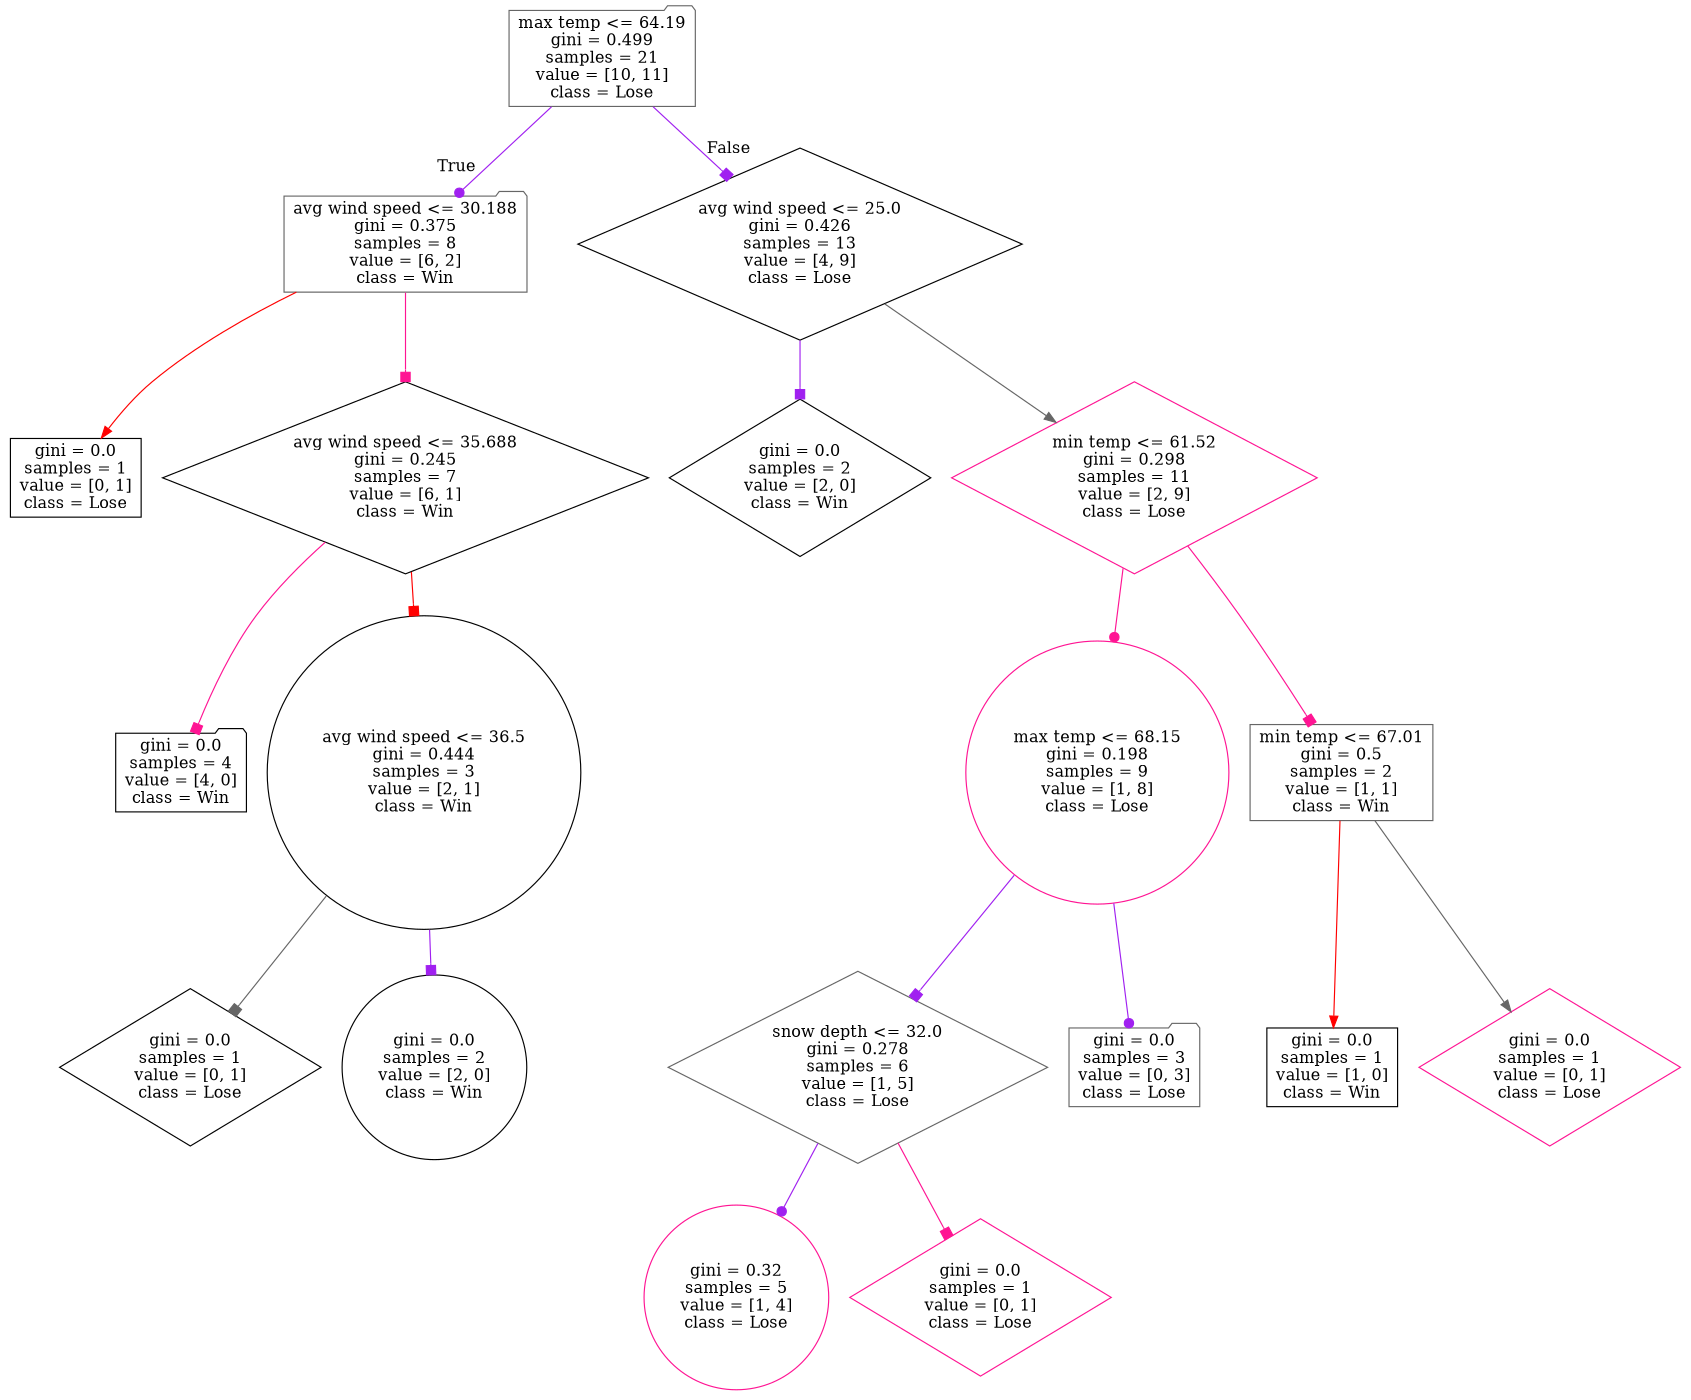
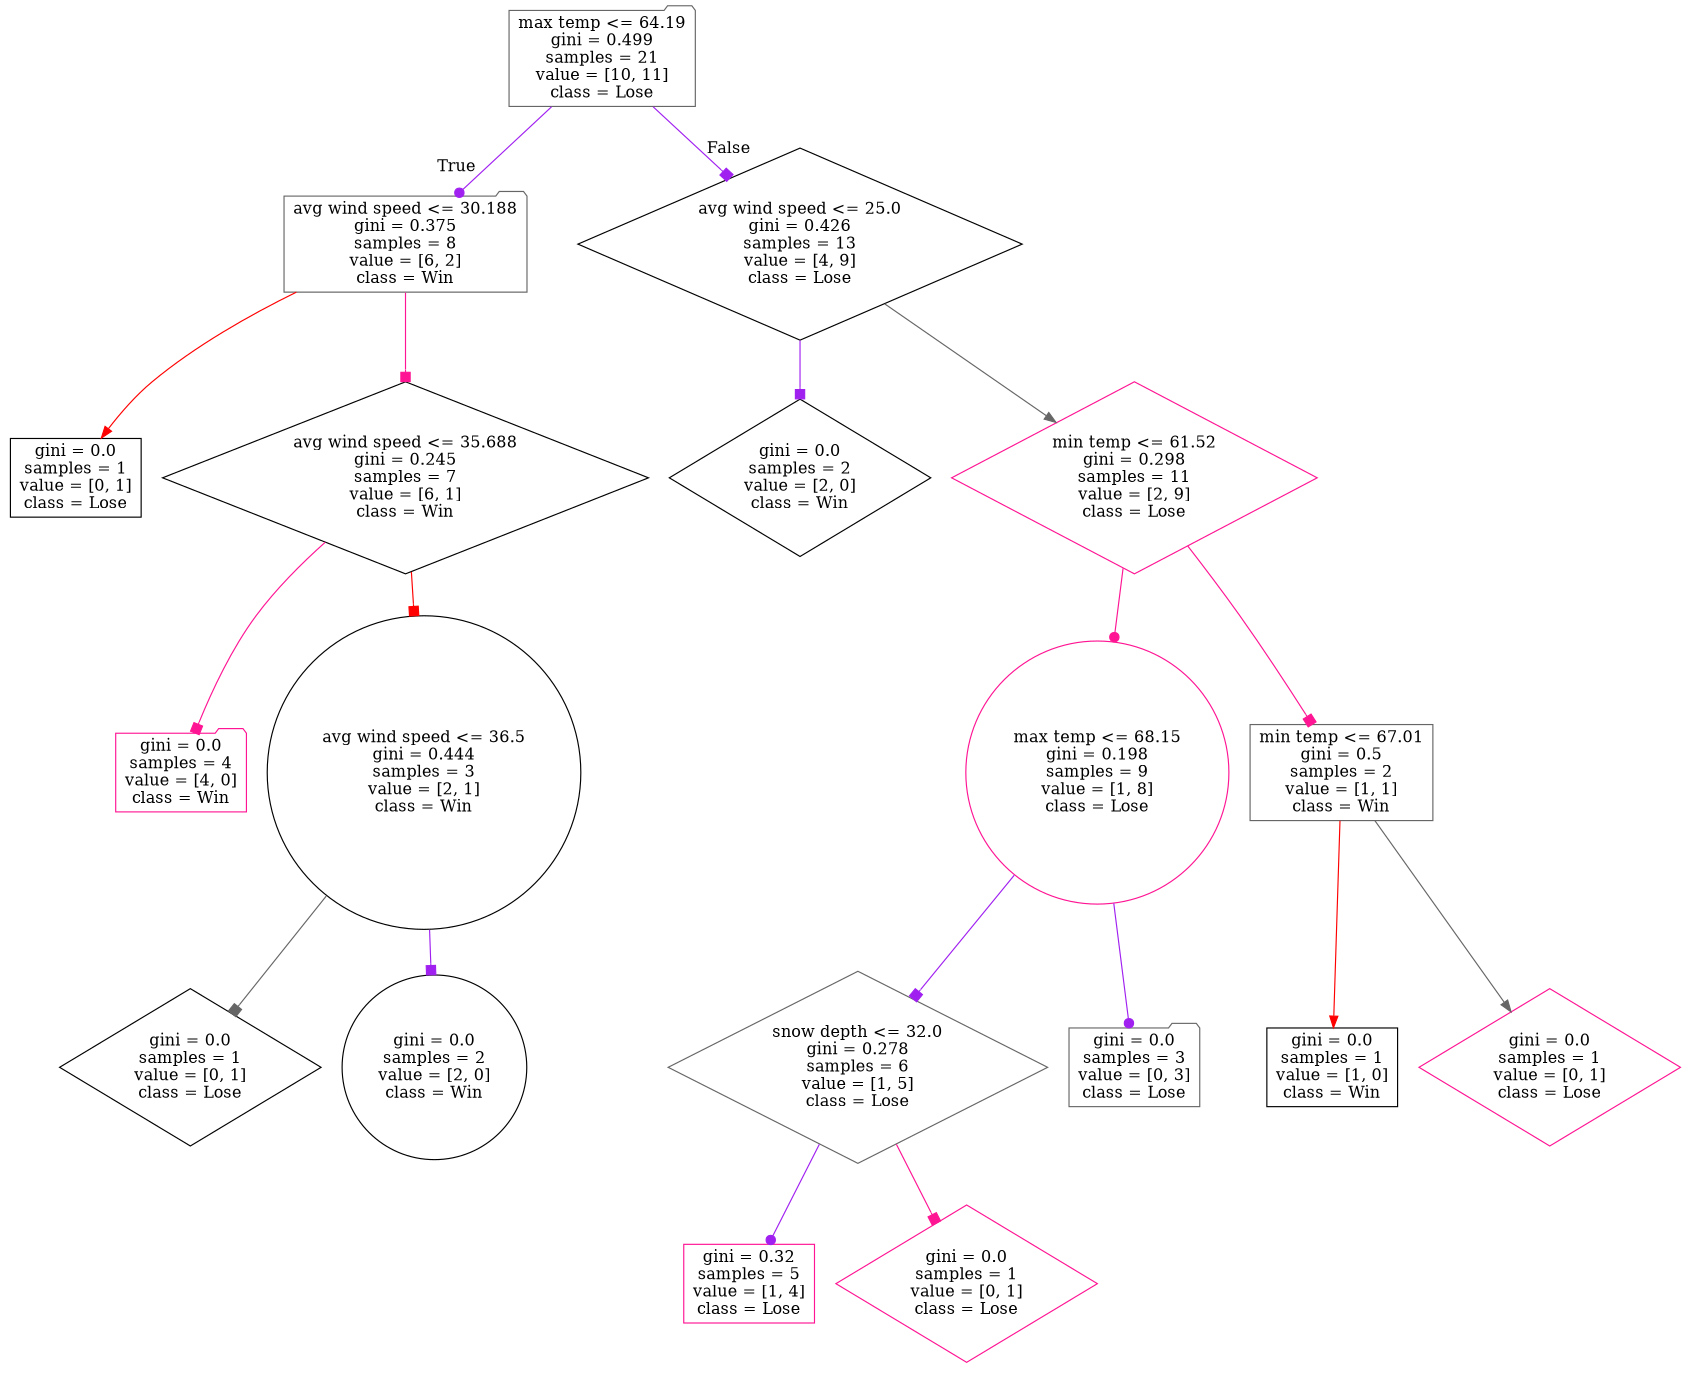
(181, 773) -> (181, 773)
(736, 1297) -> (749, 1284)
